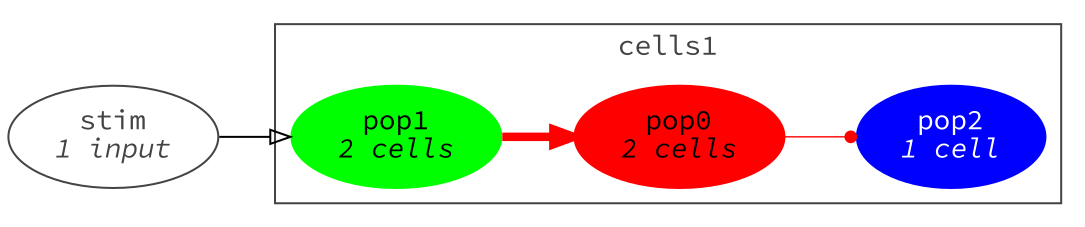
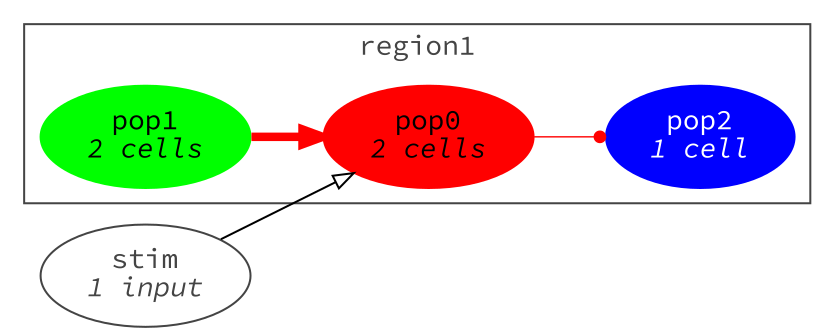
(668, 47) -> (417, 47)
(245, 137) -> (267, 216)
